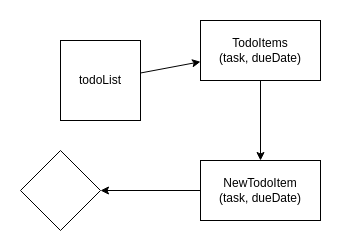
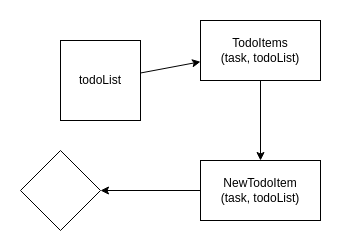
(261, 51) -> (261, 51)
(261, 191) -> (261, 191)
